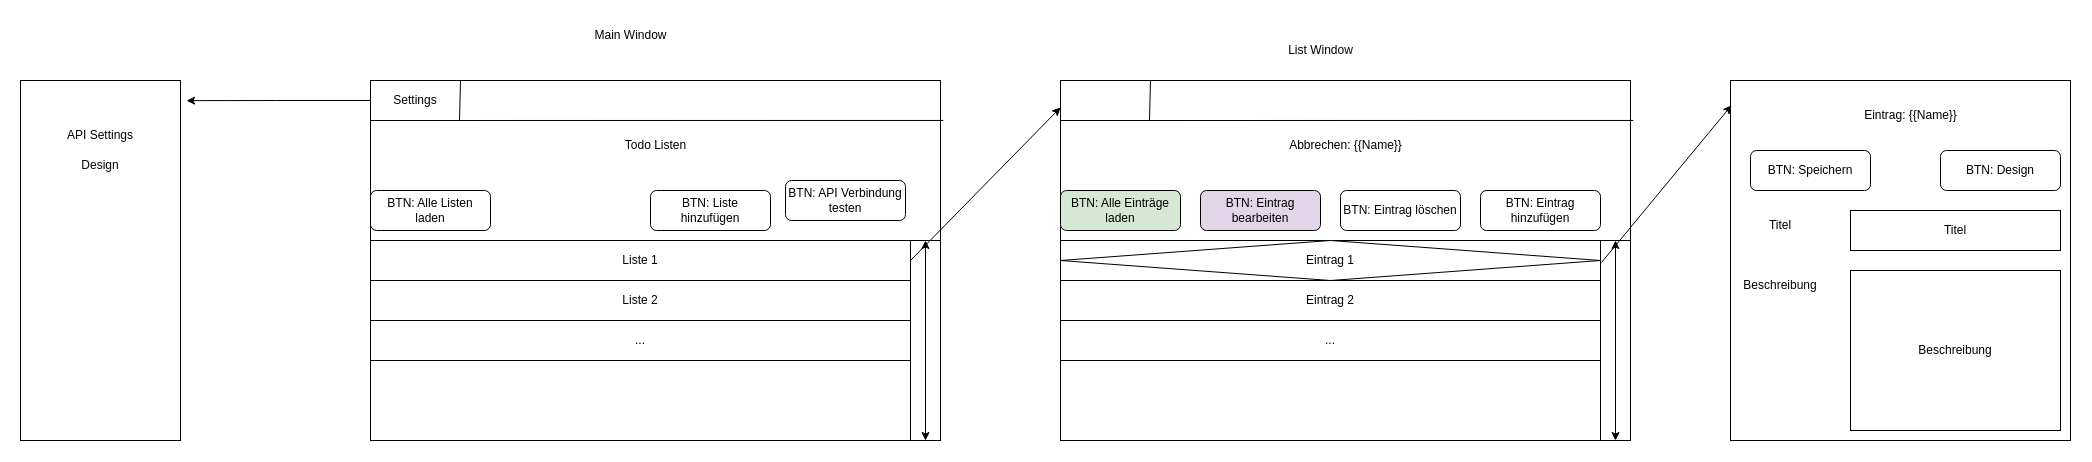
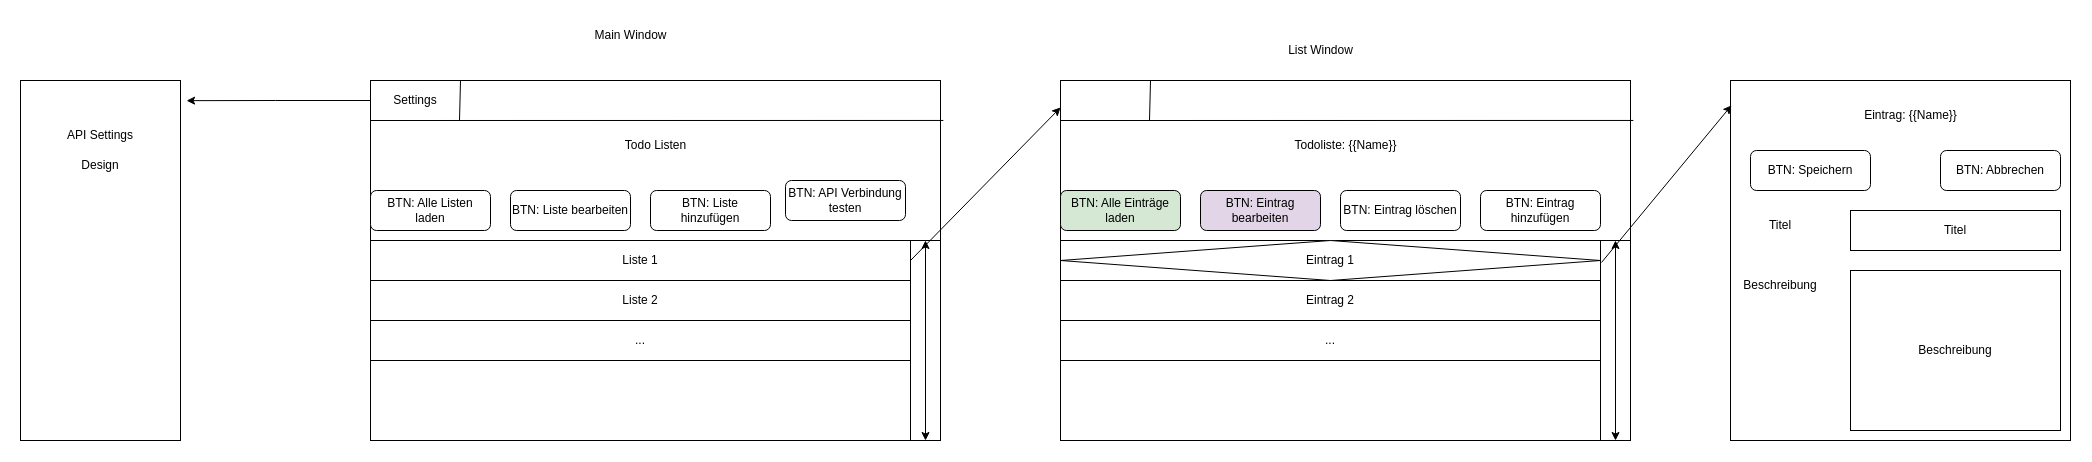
(1346, 146) -> (1346, 146)
(2001, 171) -> (2001, 171)
none -> (571, 211)
